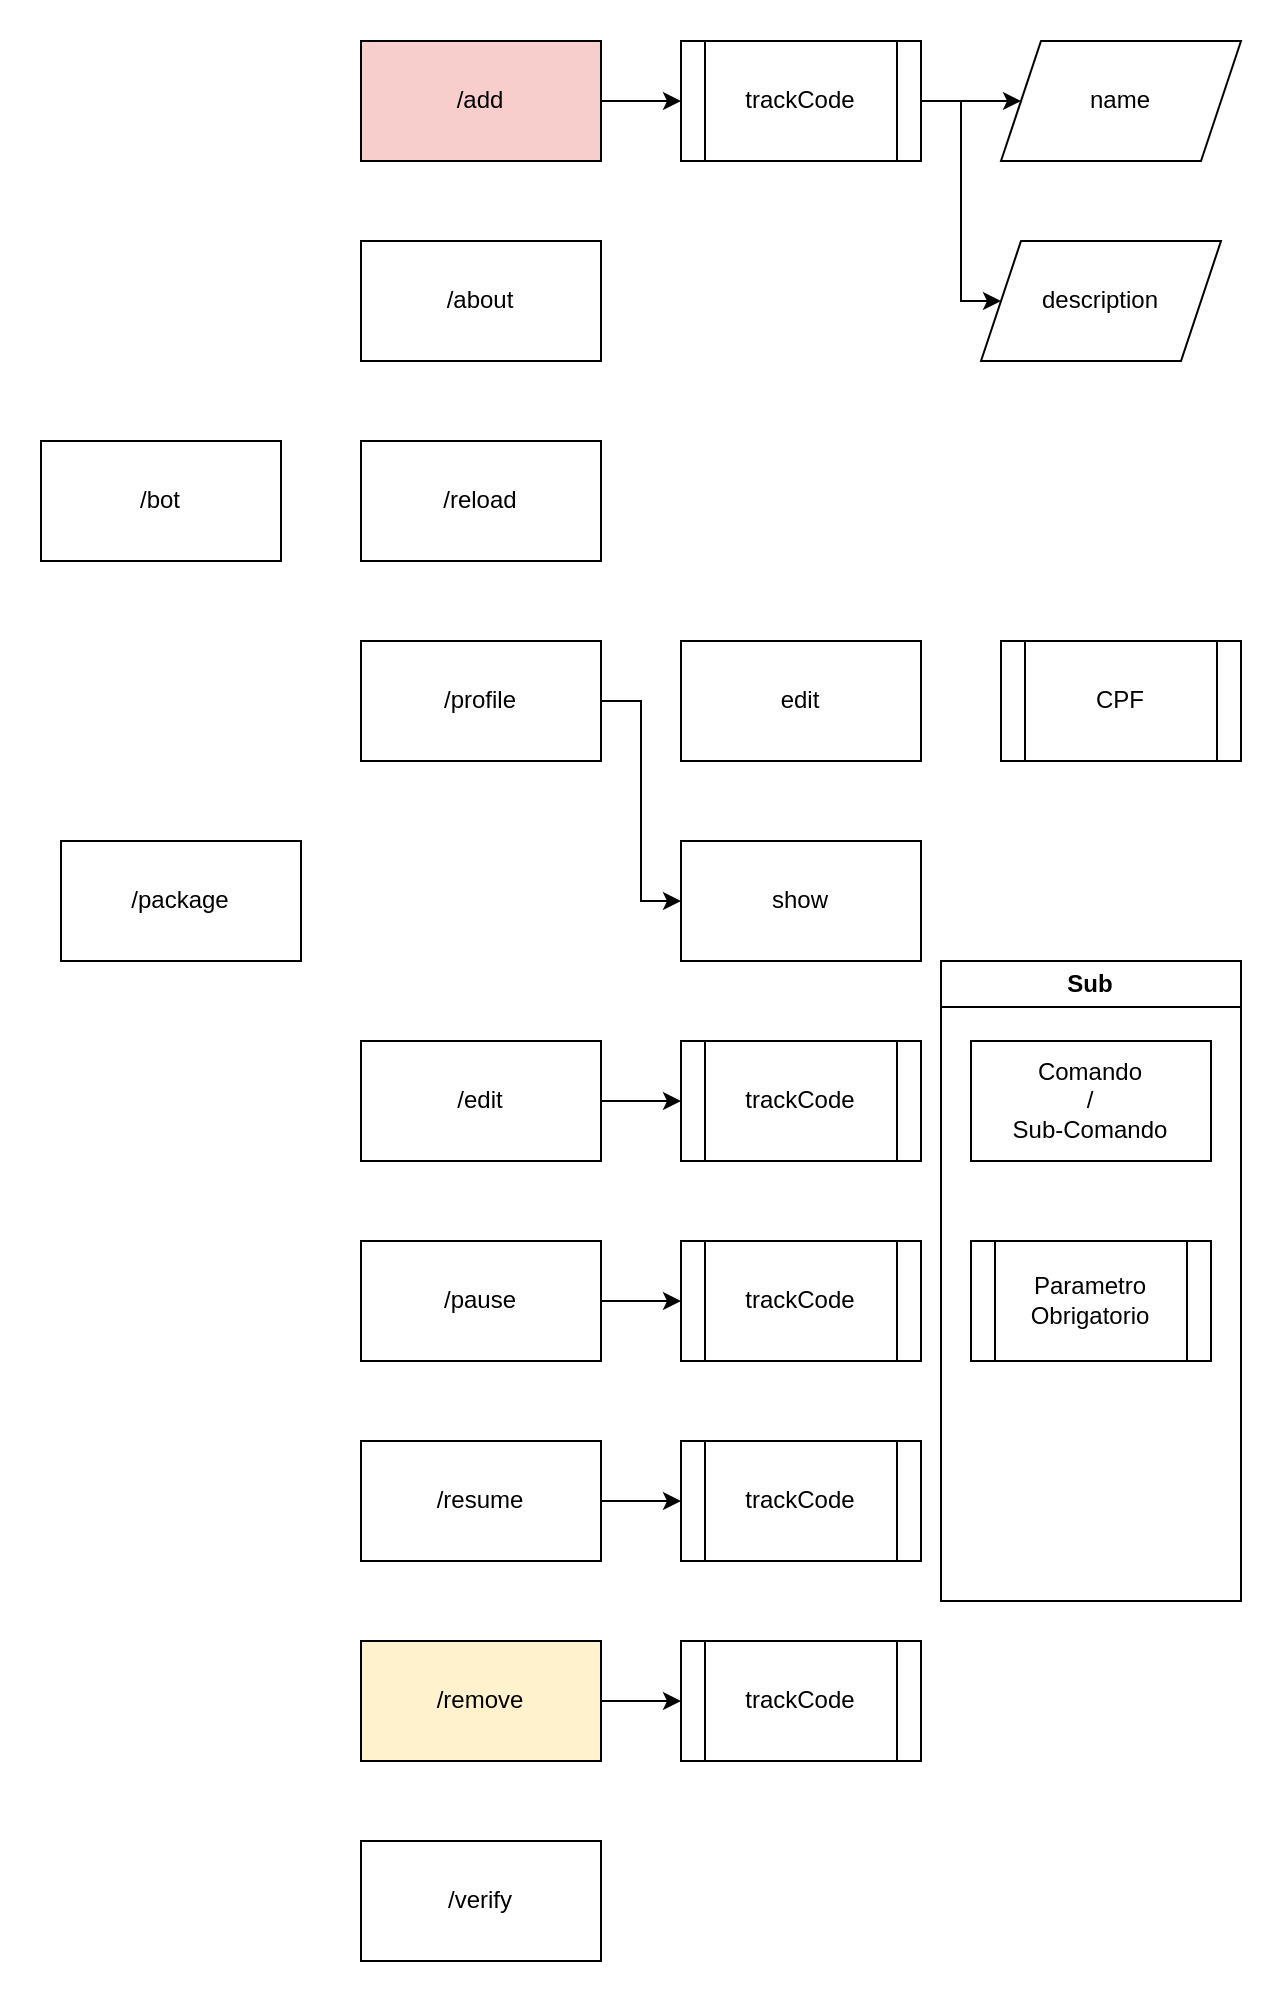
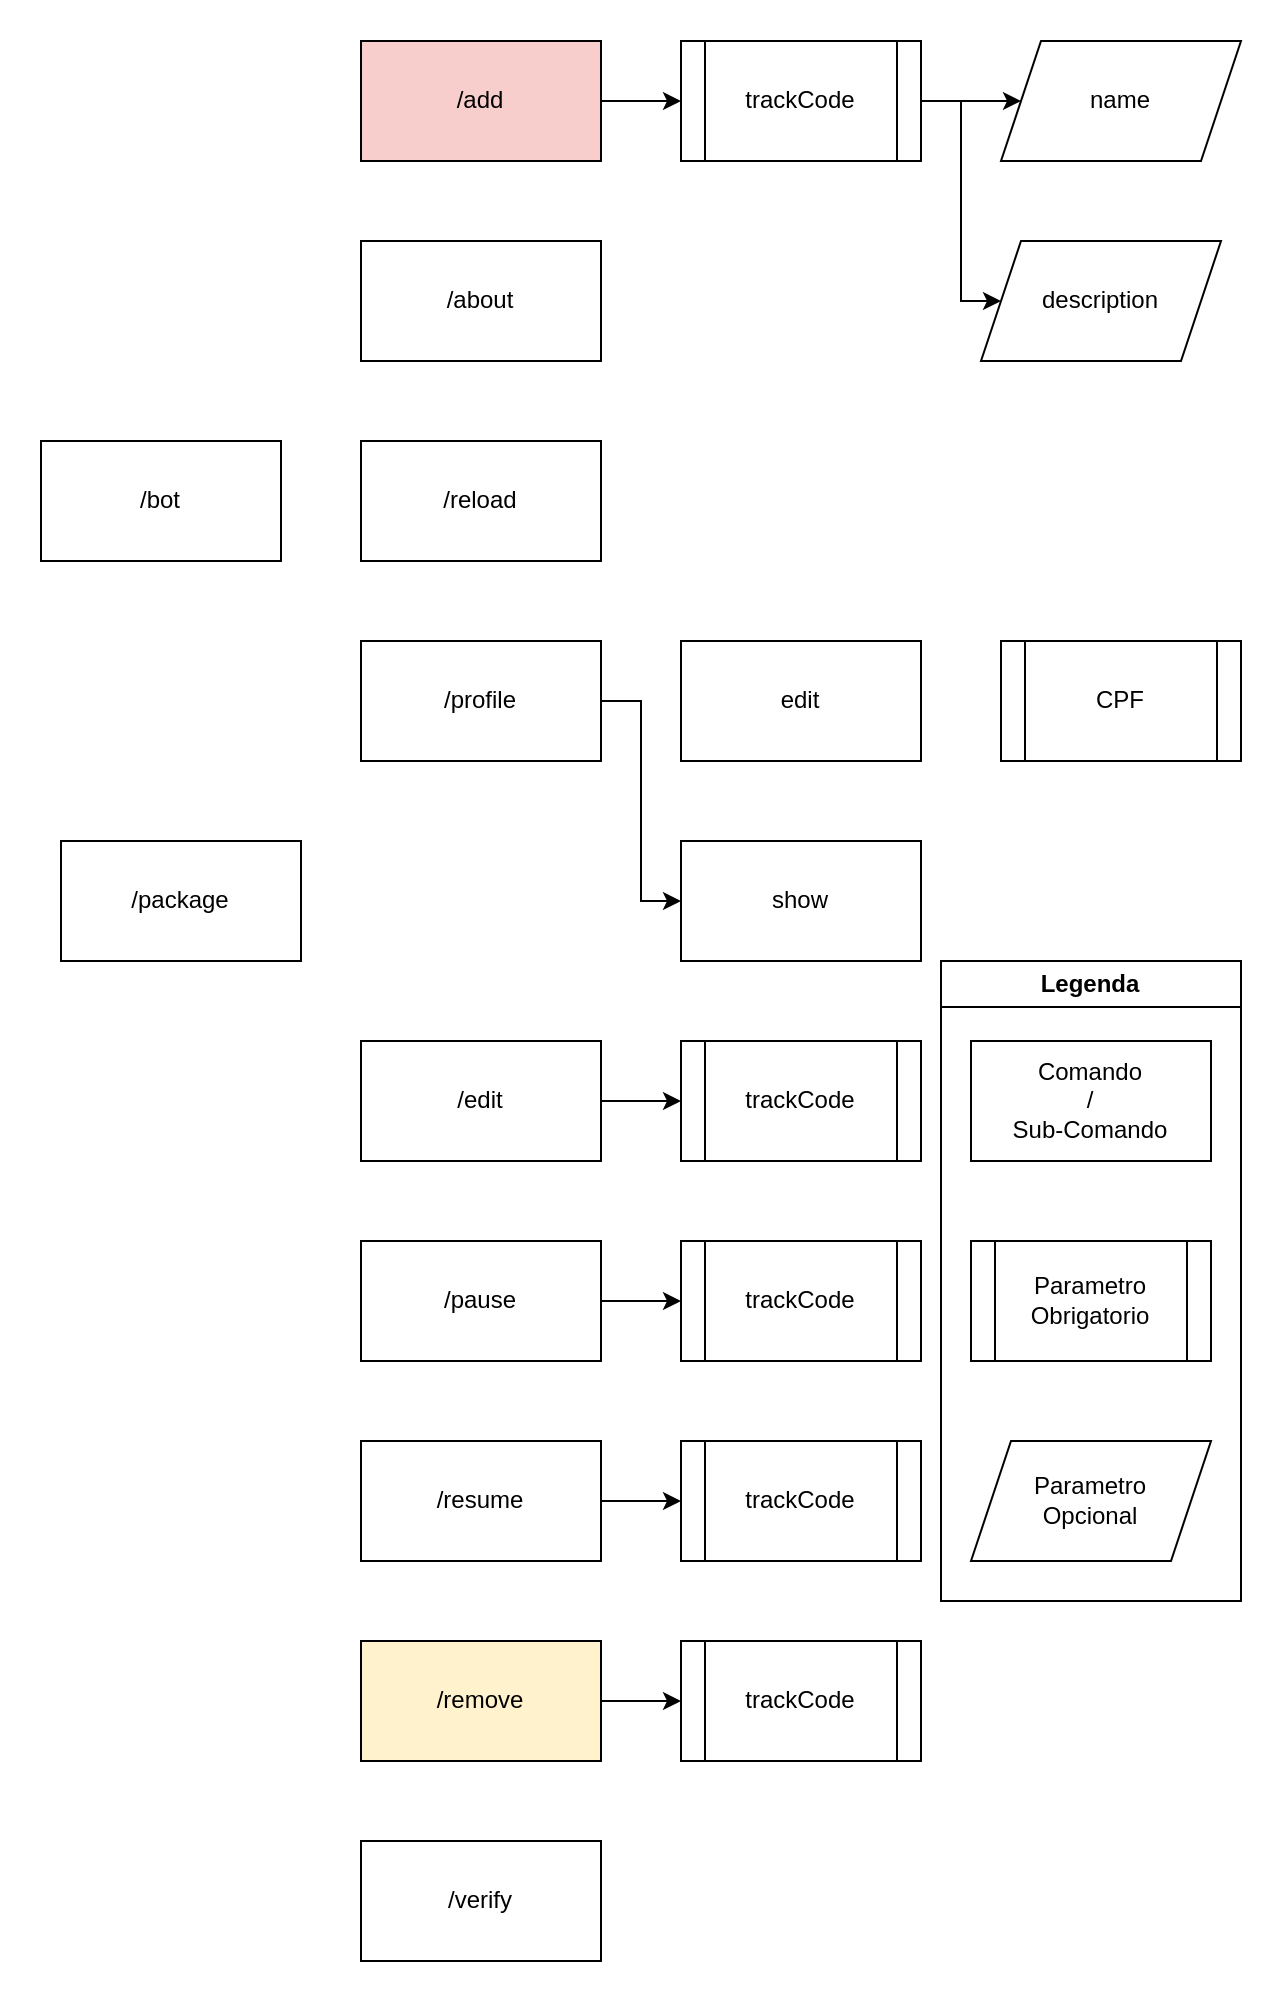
(1091, 985) -> (1091, 985)
none -> (1091, 1501)
